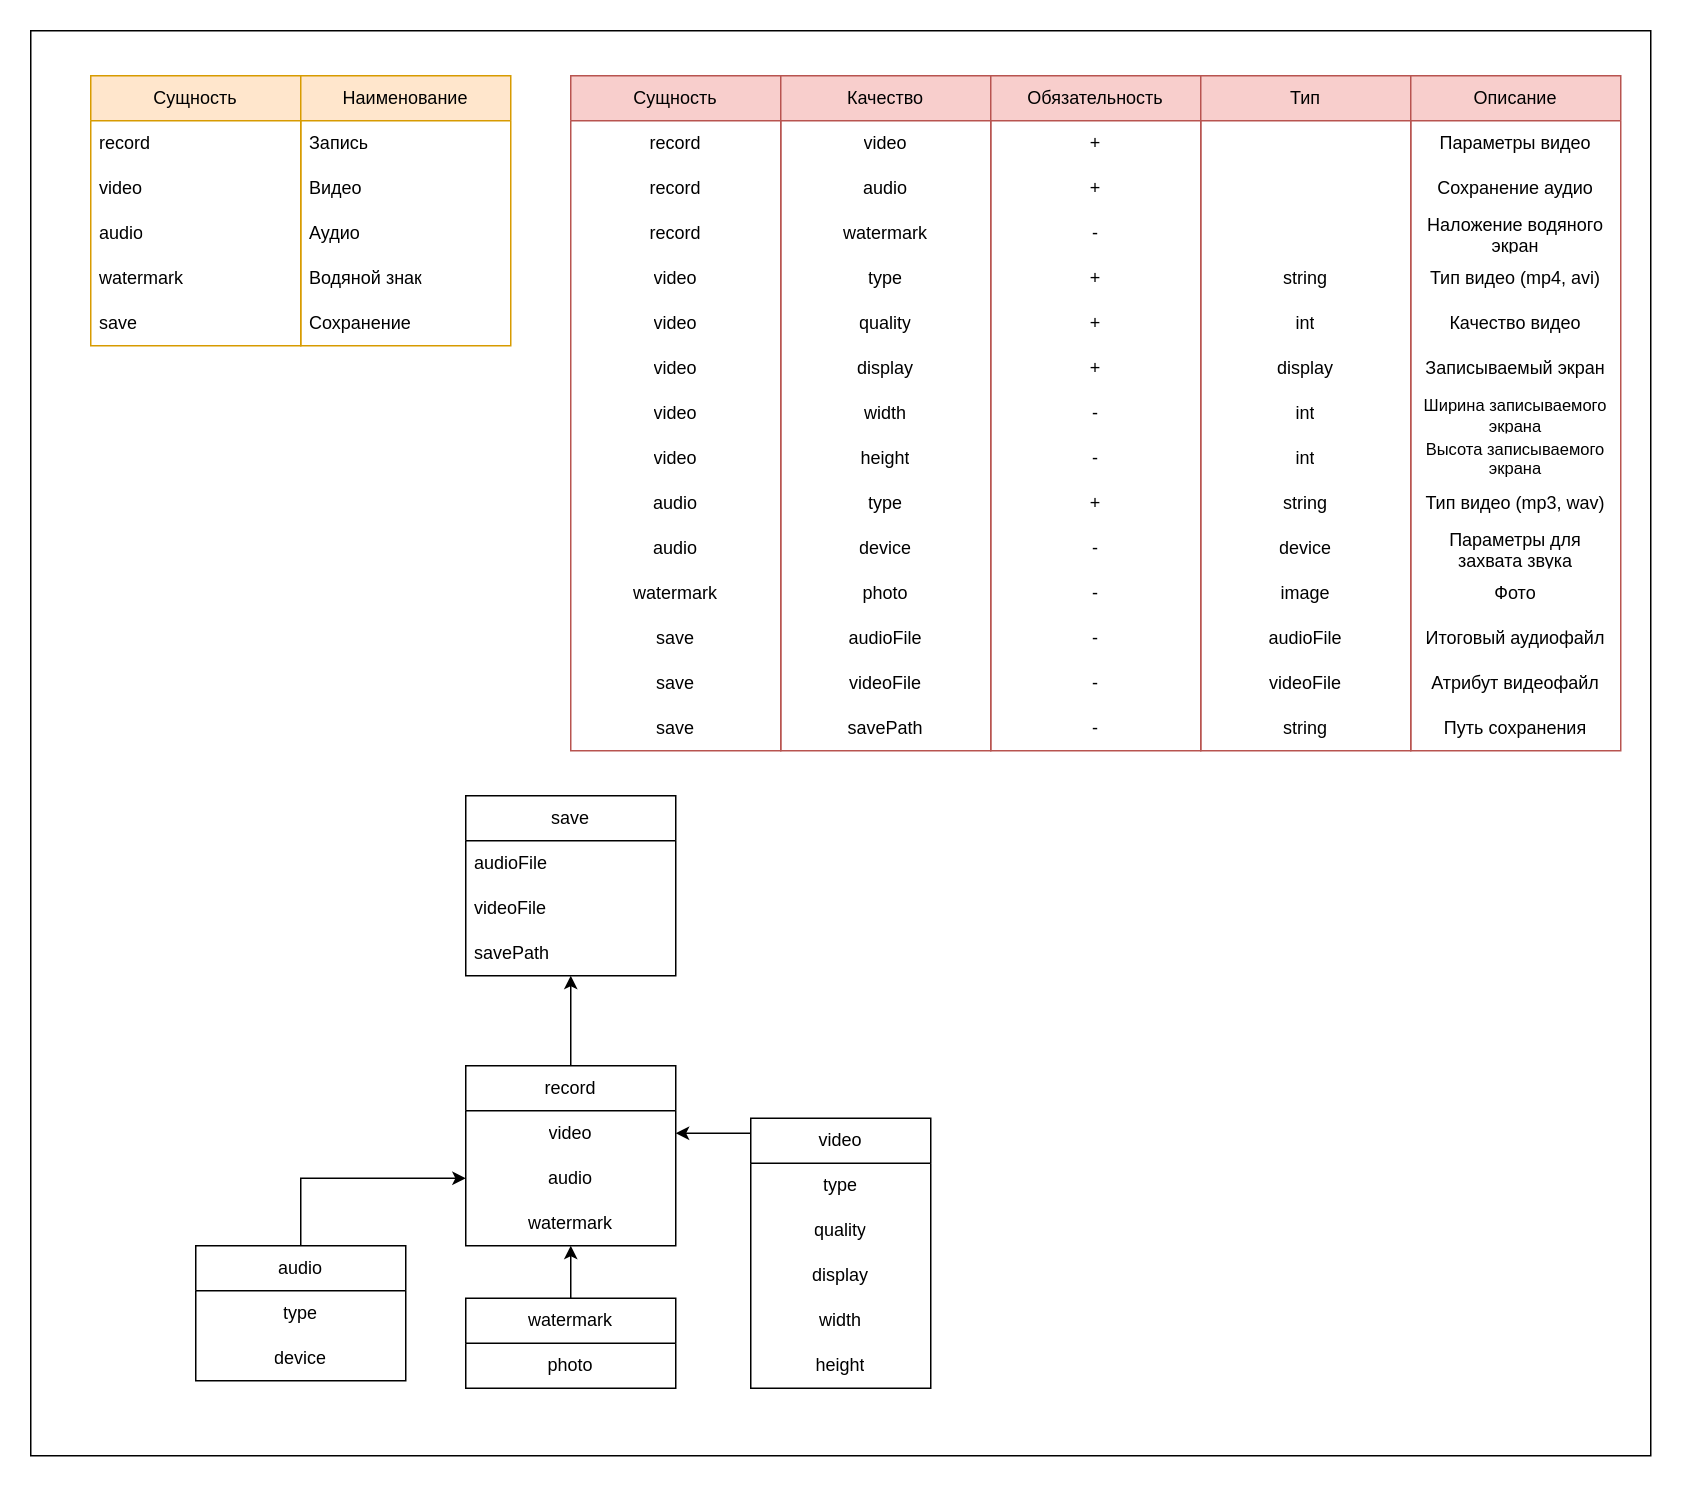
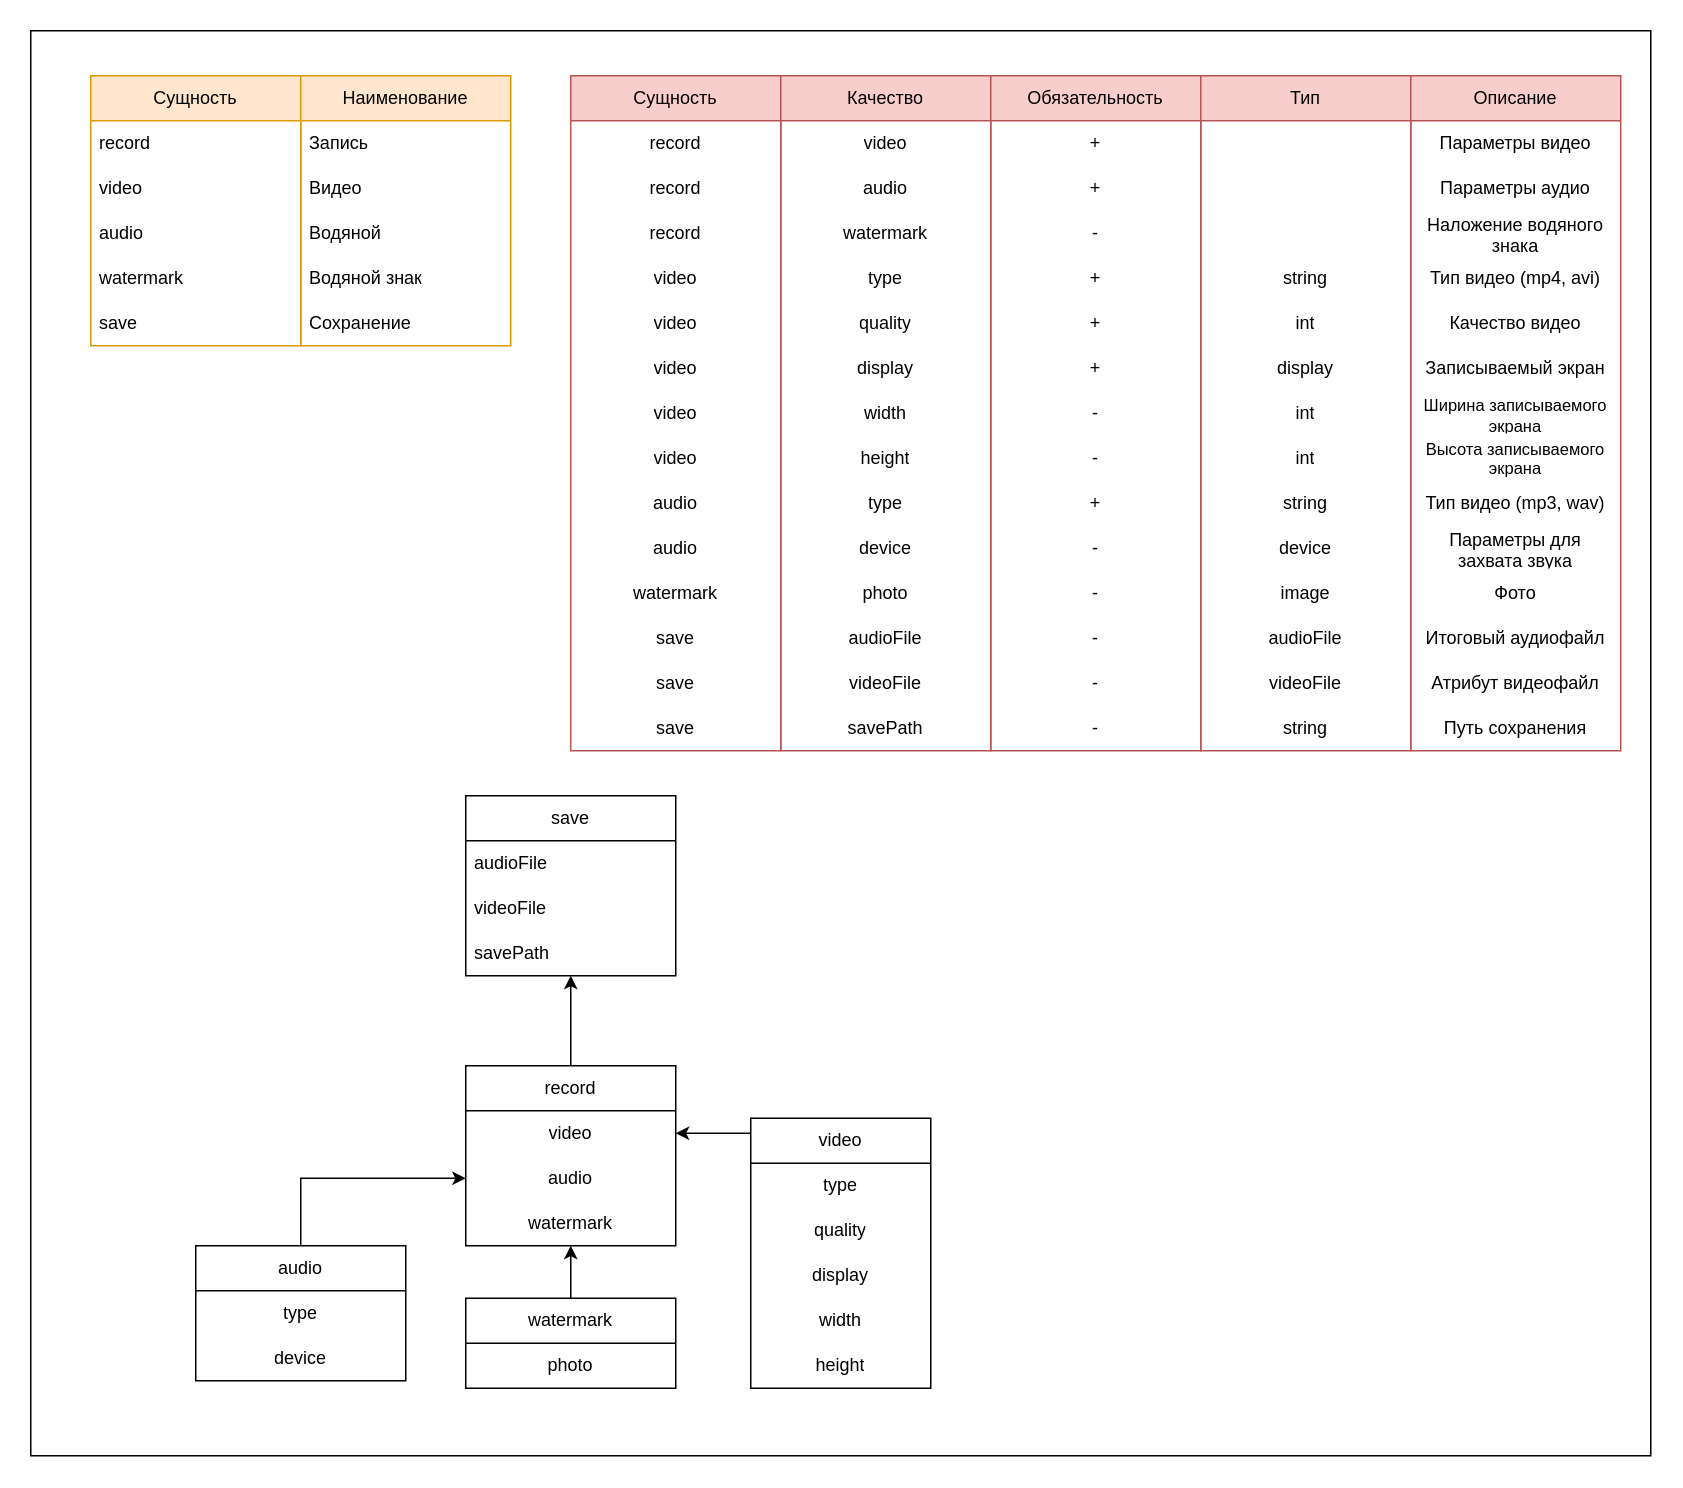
(1516, 188) -> (1516, 188)
(335, 233) -> (345, 233)
(1516, 233) -> (1516, 233)
